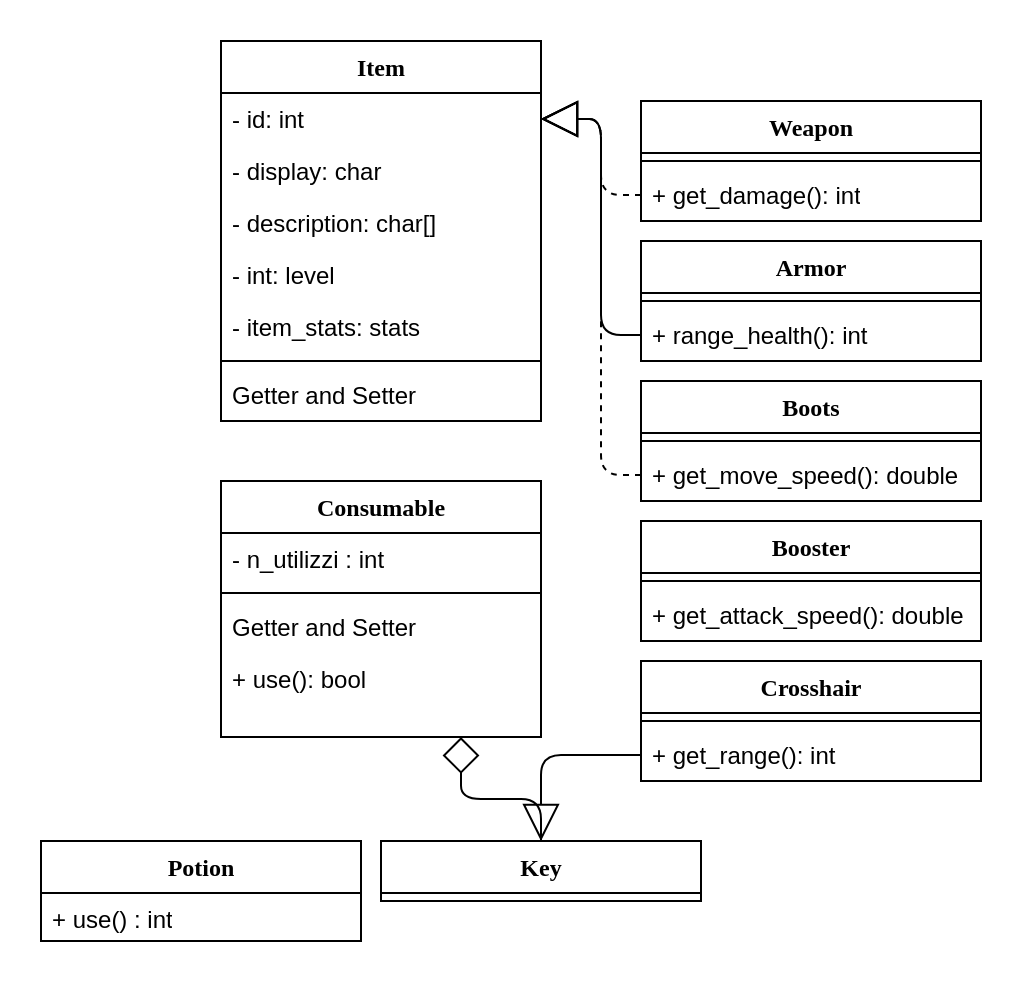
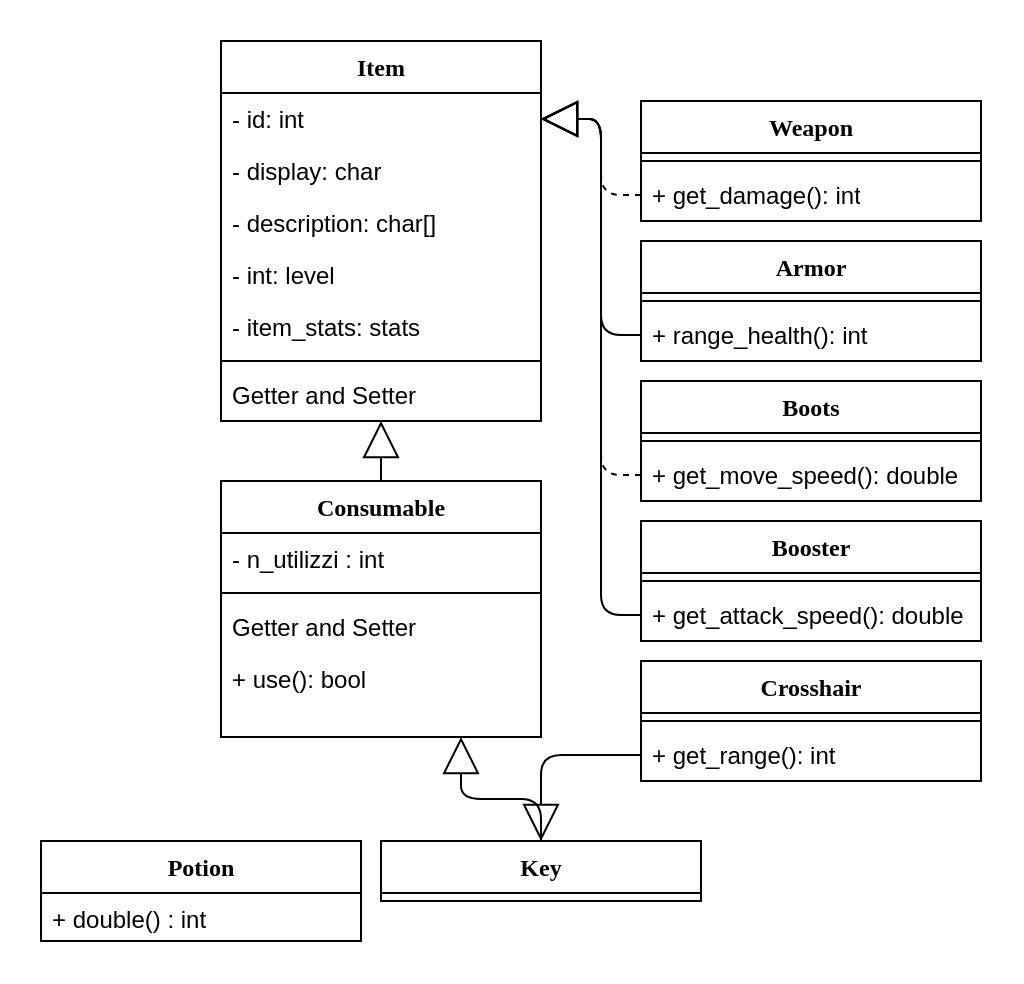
none -> (381, 468)
none -> (601, 555)
(461, 774) -> (461, 774)
(125, 921) -> (142, 921)
